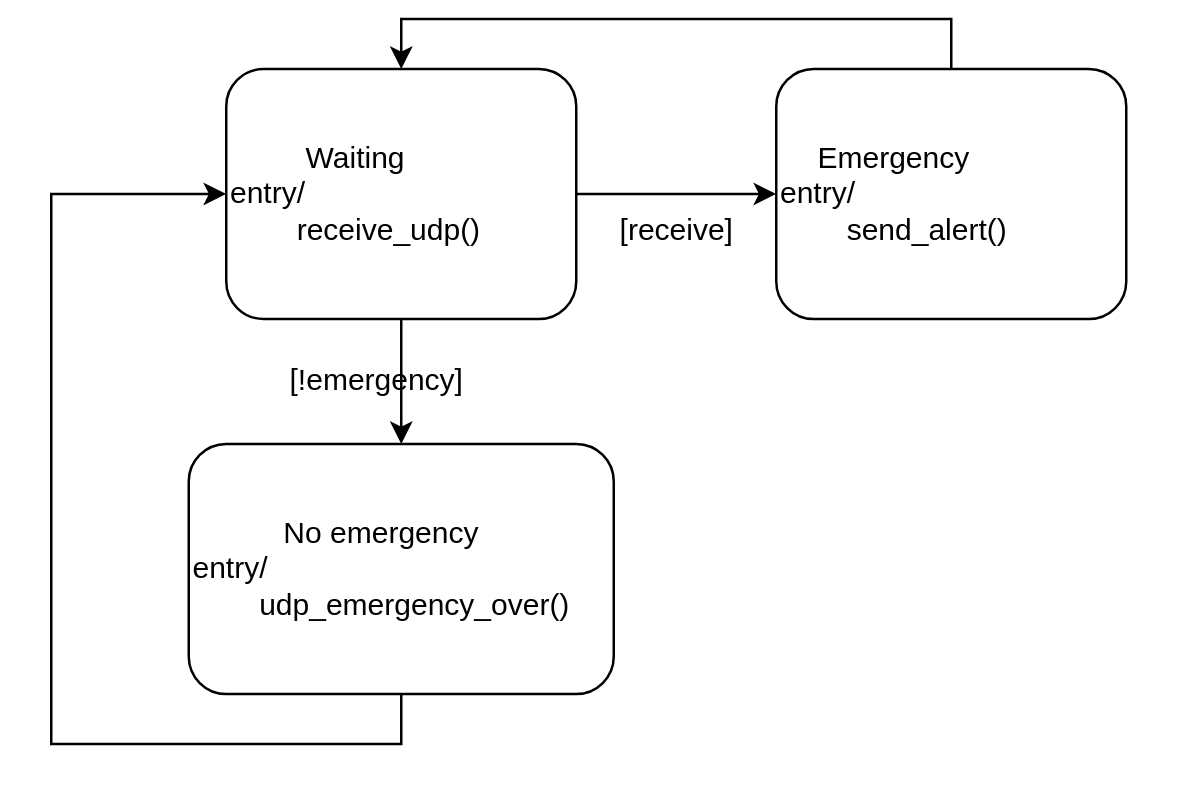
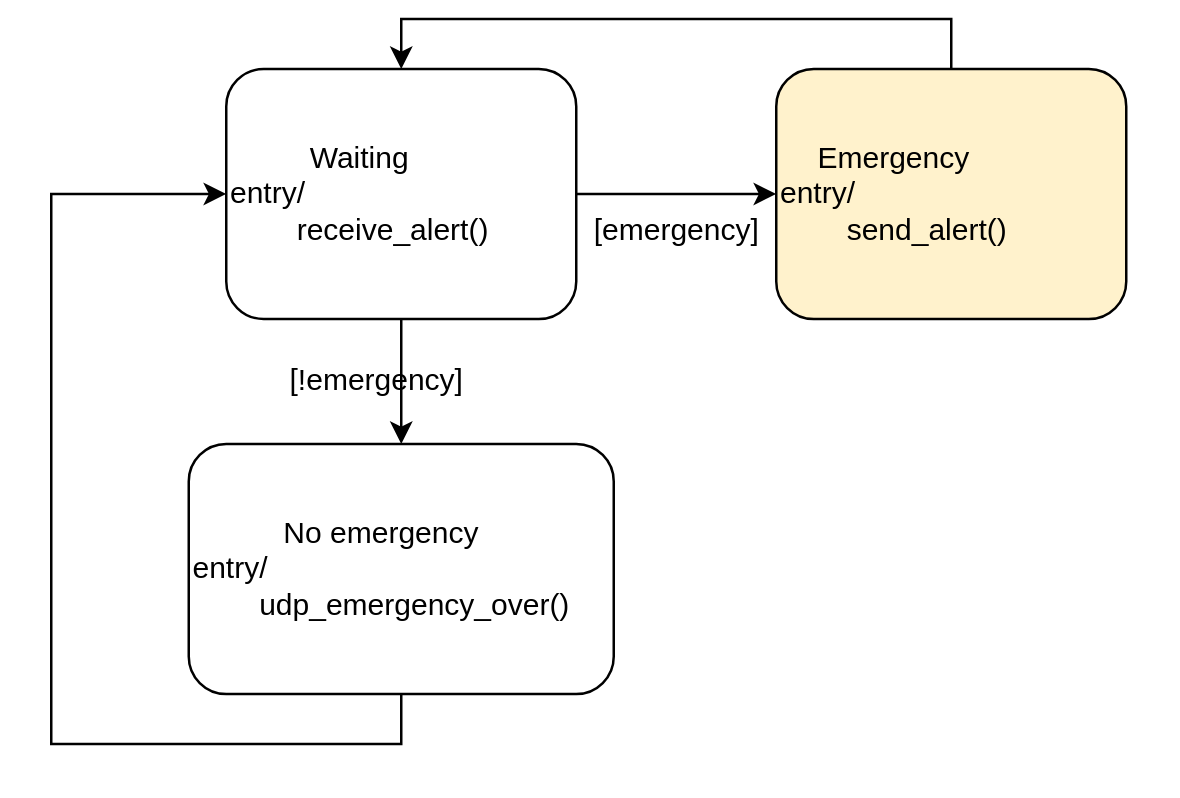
(337, 194) -> (349, 194)
(951, 194) -> (951, 194)
(678, 231) -> (678, 231)
